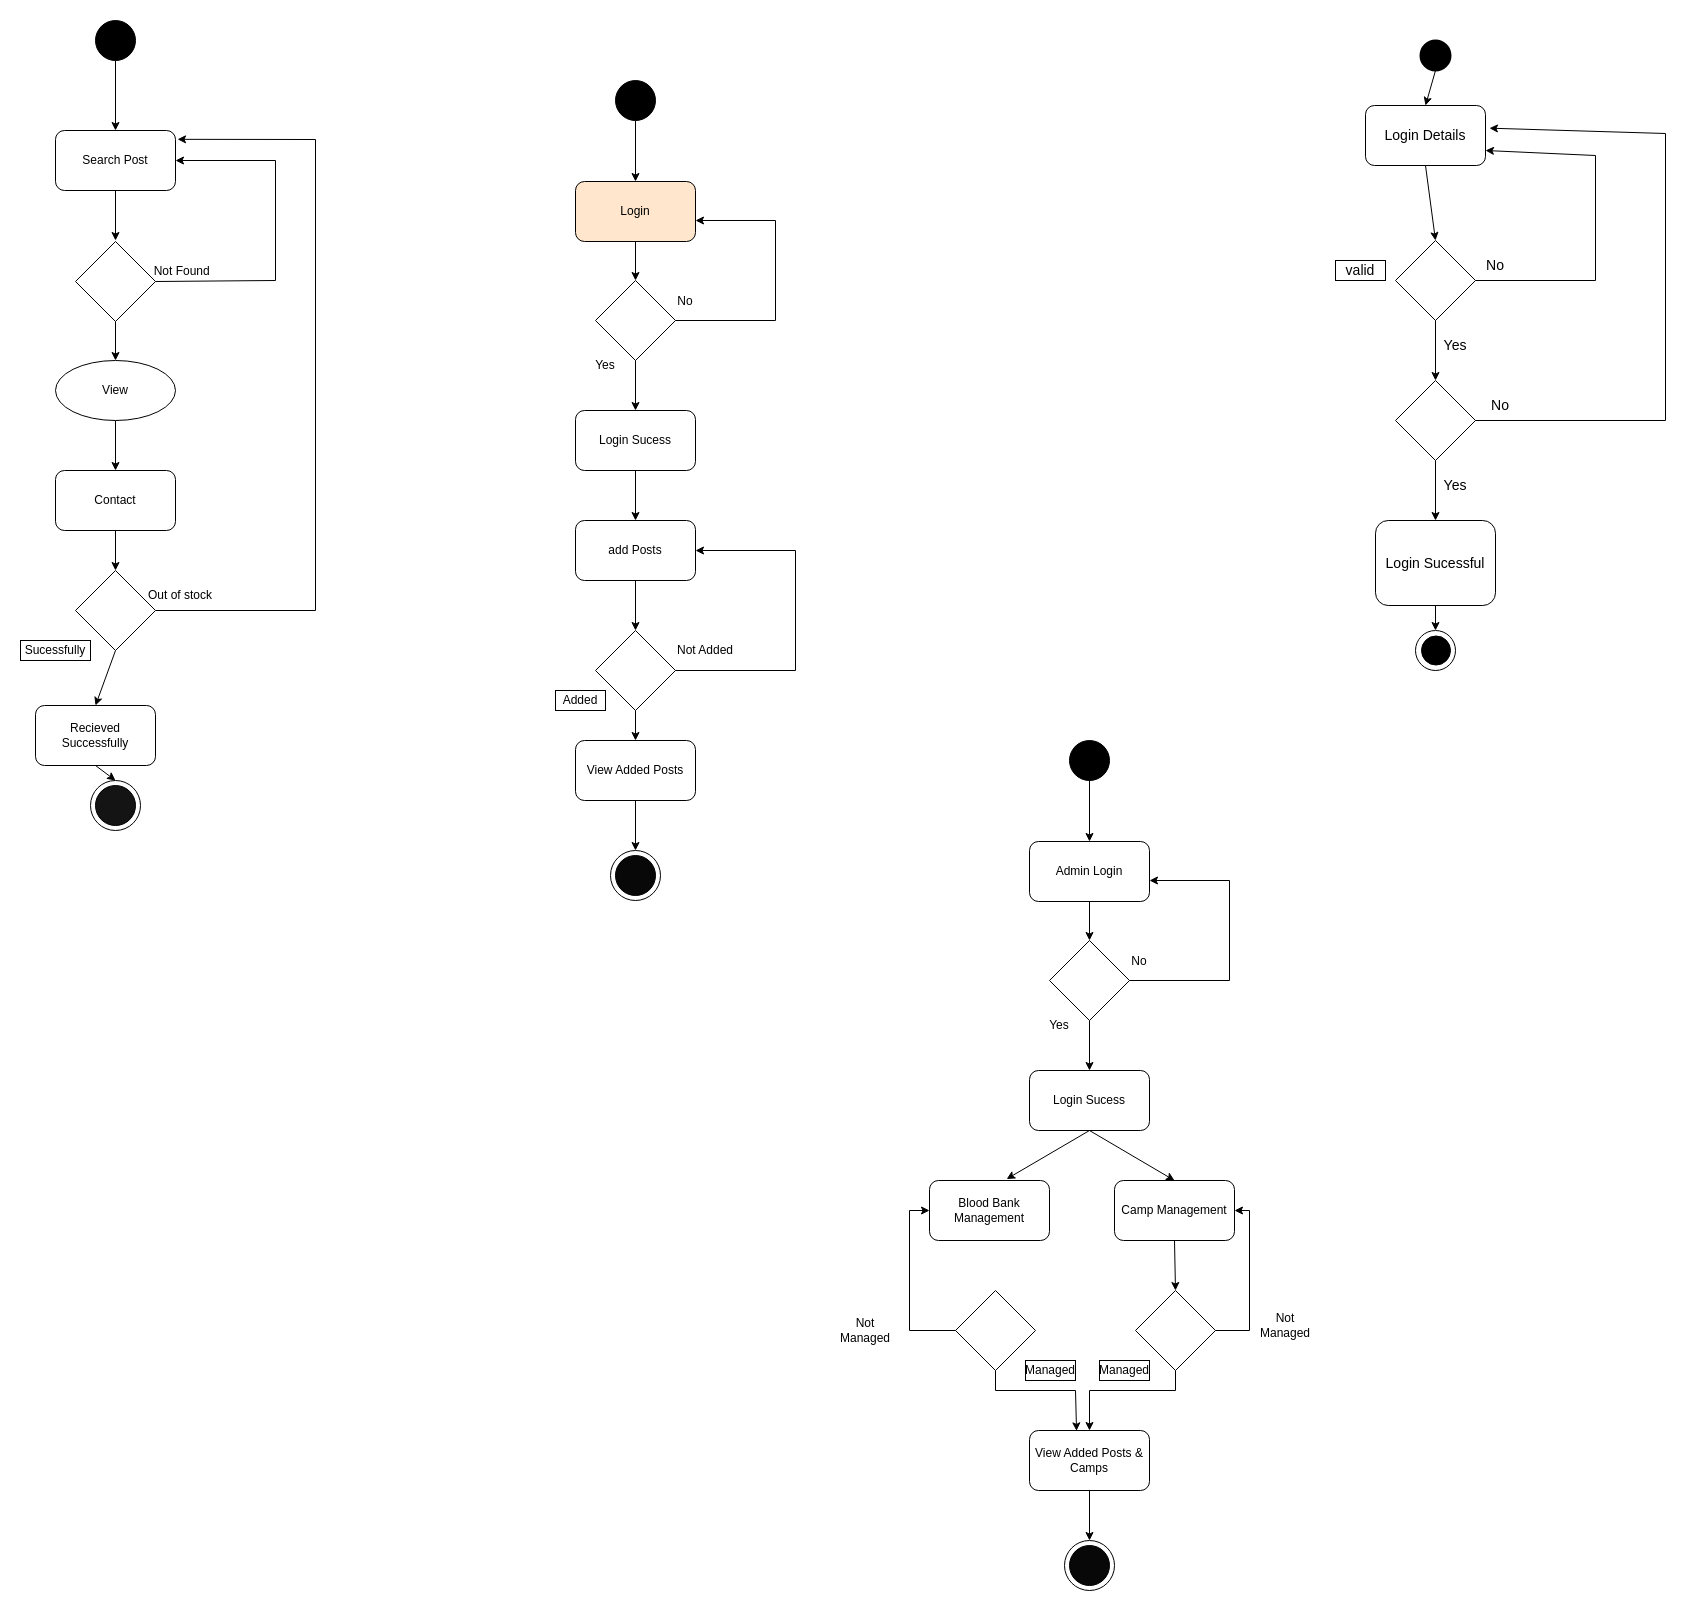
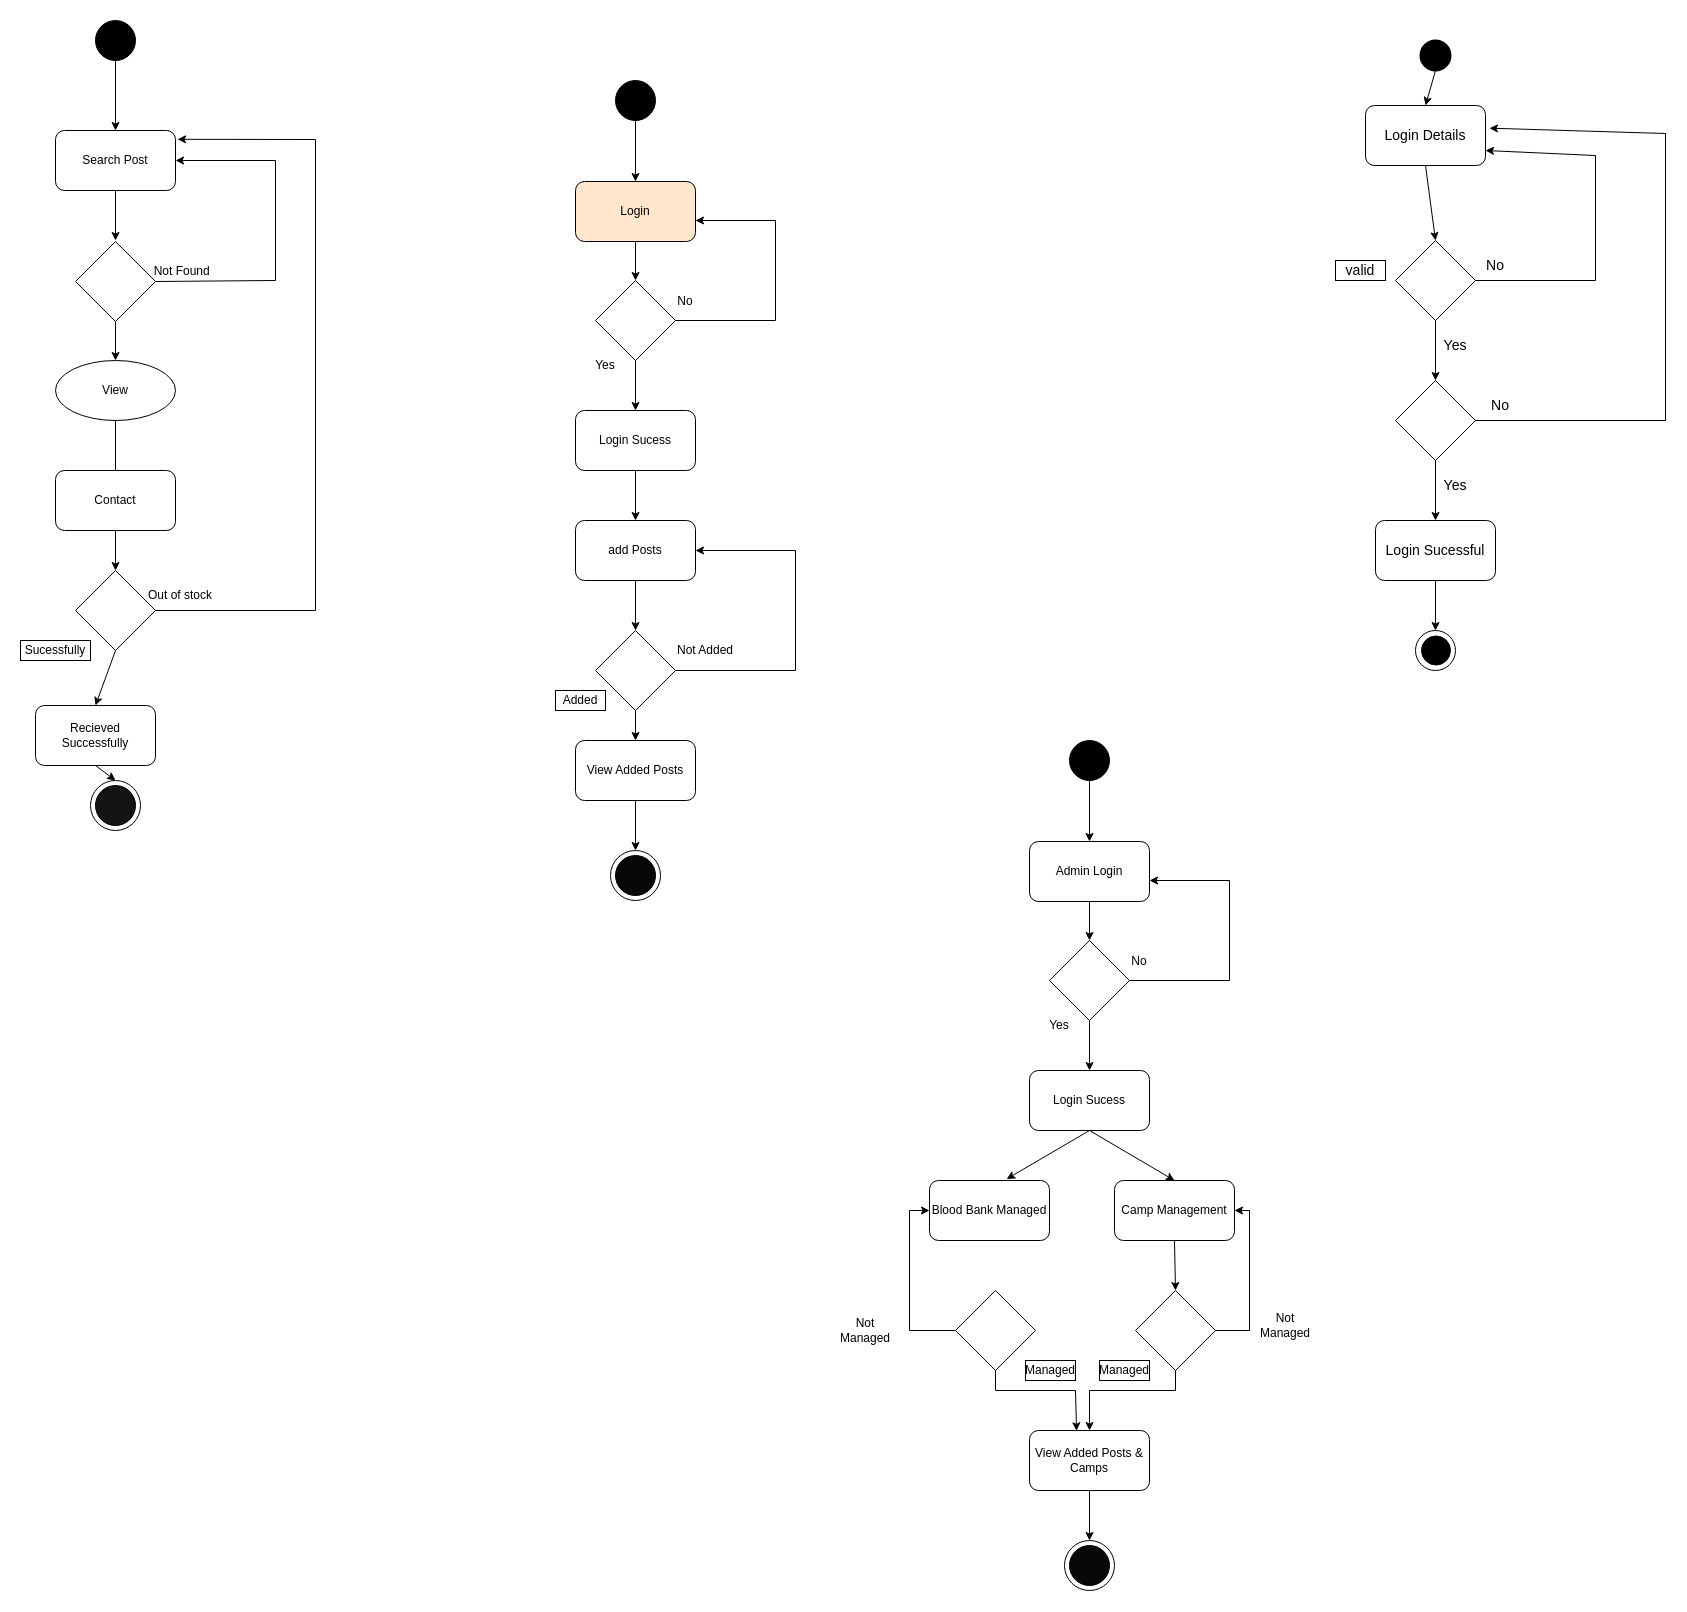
(116, 462) -> (116, 464)
(1436, 563) -> (1436, 551)
(990, 1211) -> (990, 1211)
